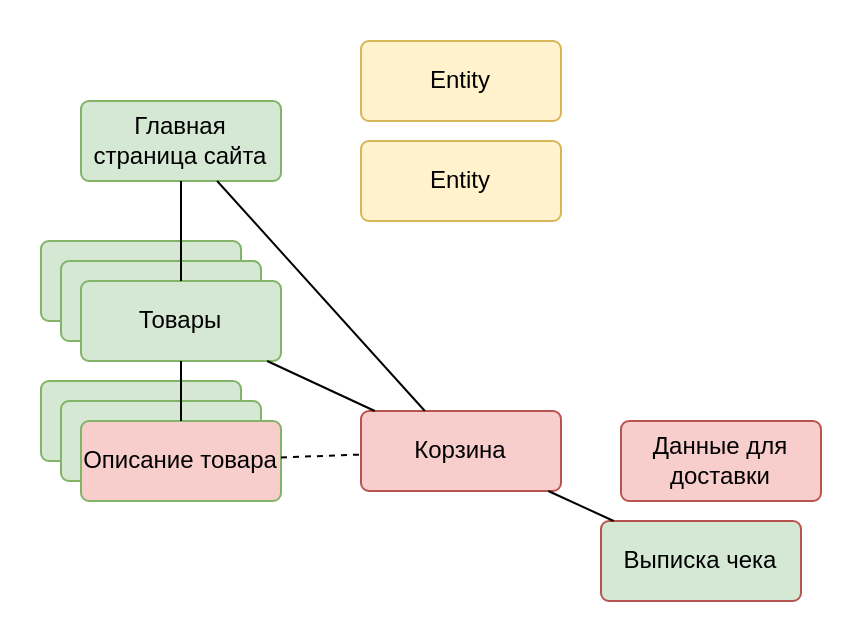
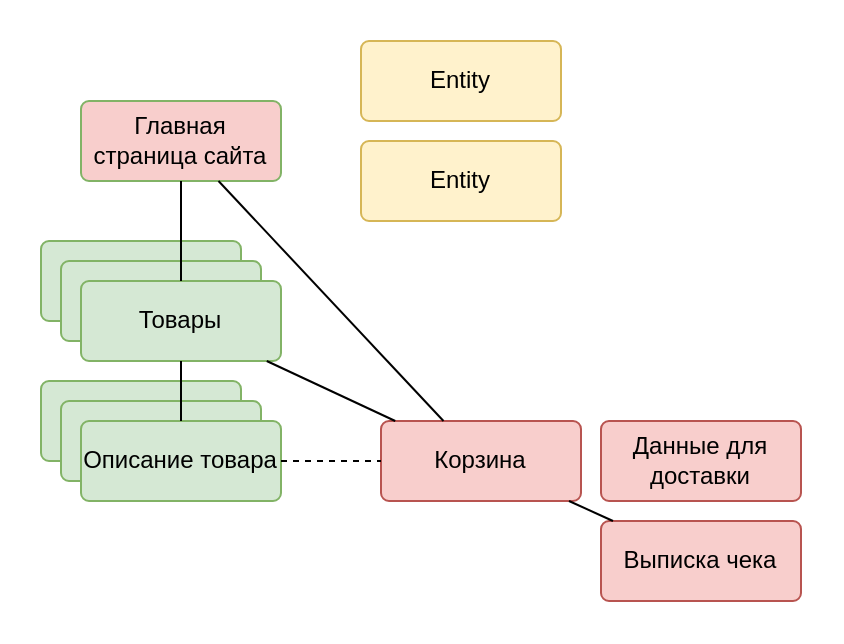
(181, 141) -> (181, 141)
(461, 451) -> (481, 461)
(181, 461) -> (181, 461)
(721, 461) -> (701, 461)
(701, 561) -> (701, 561)
